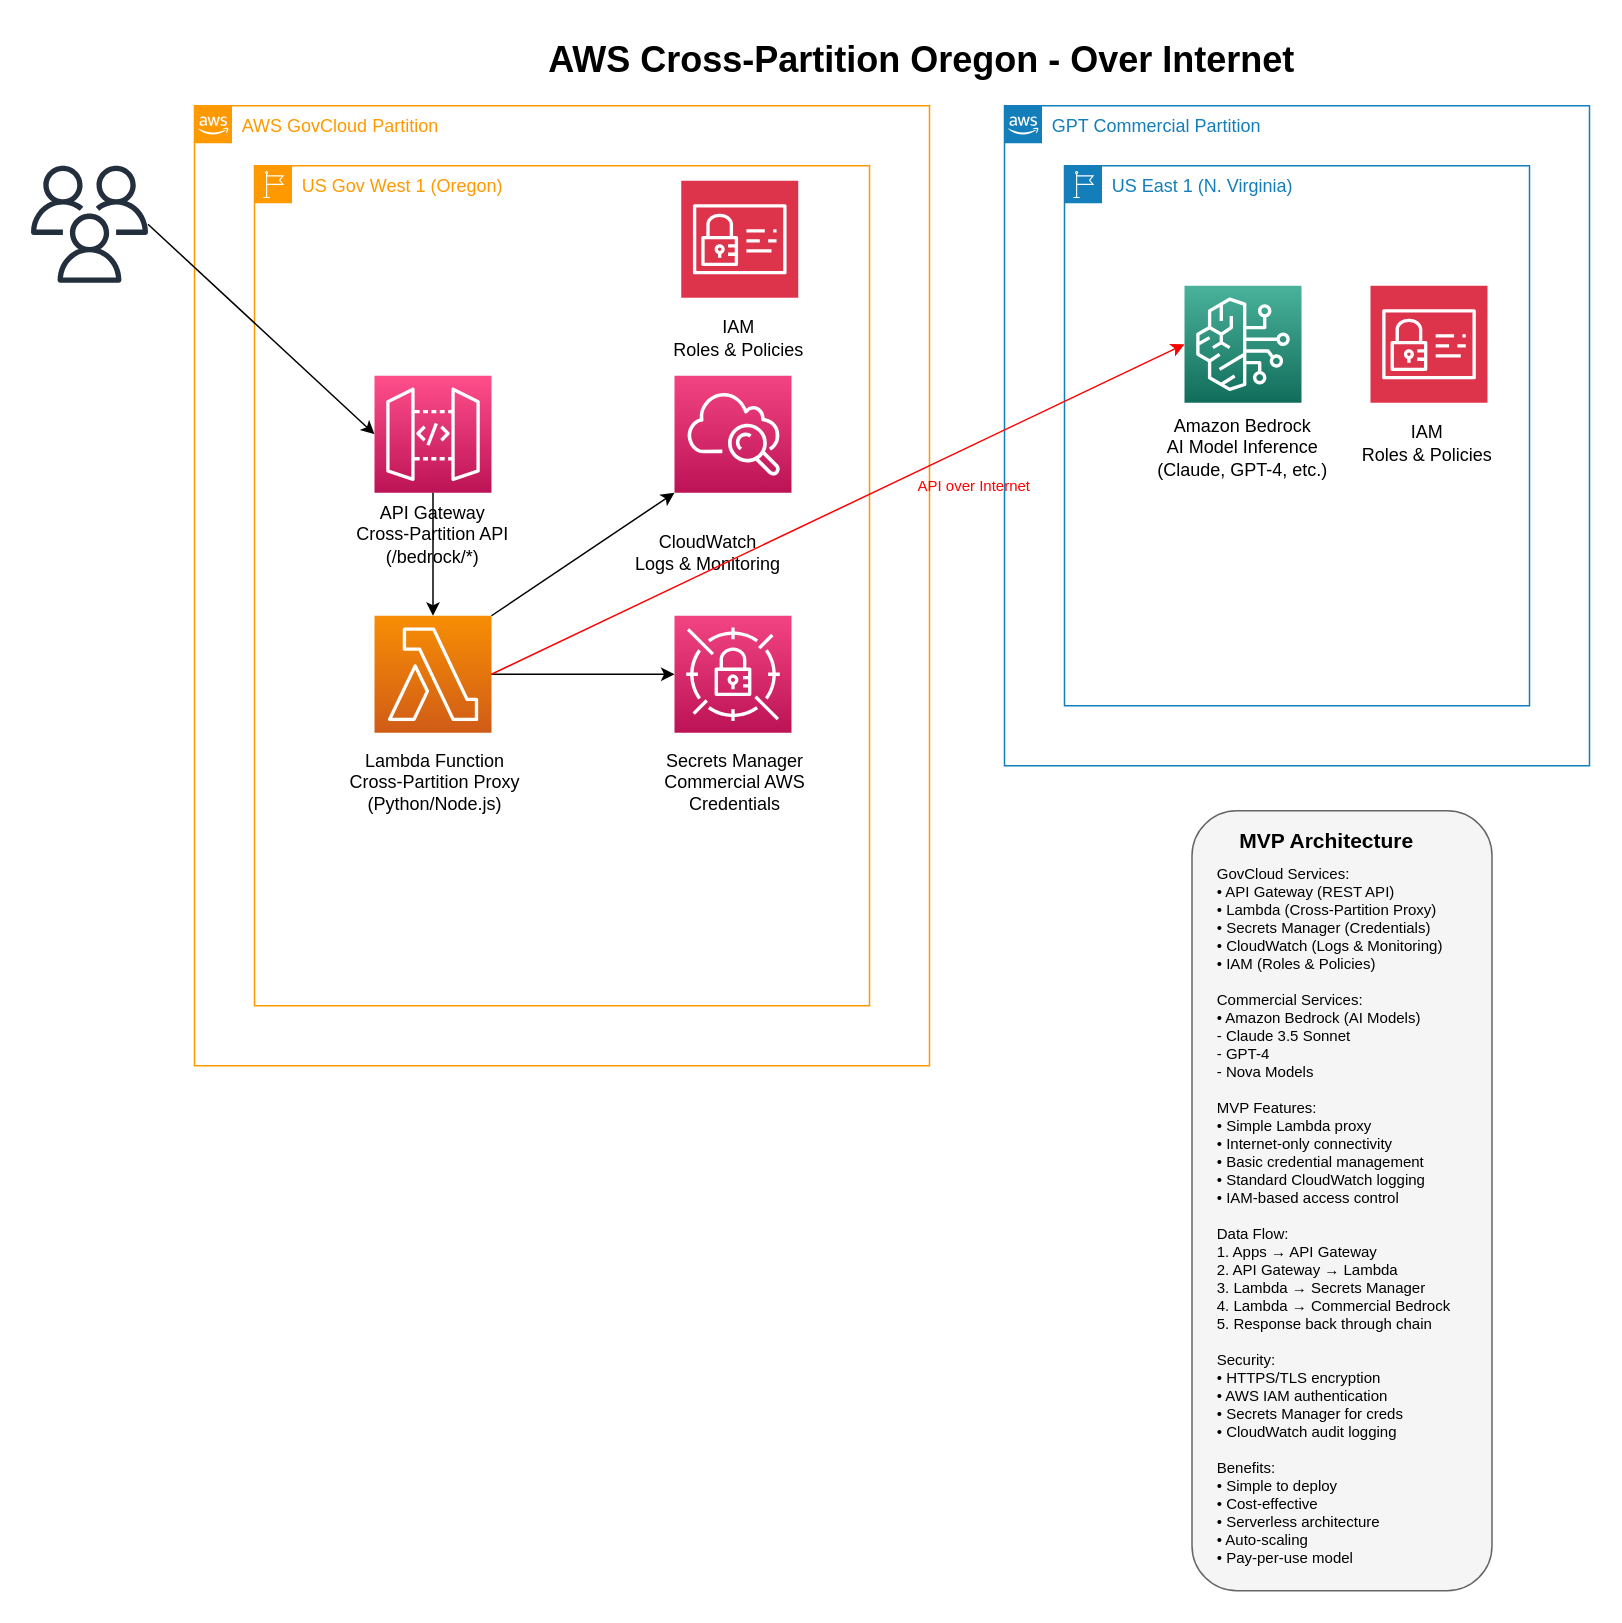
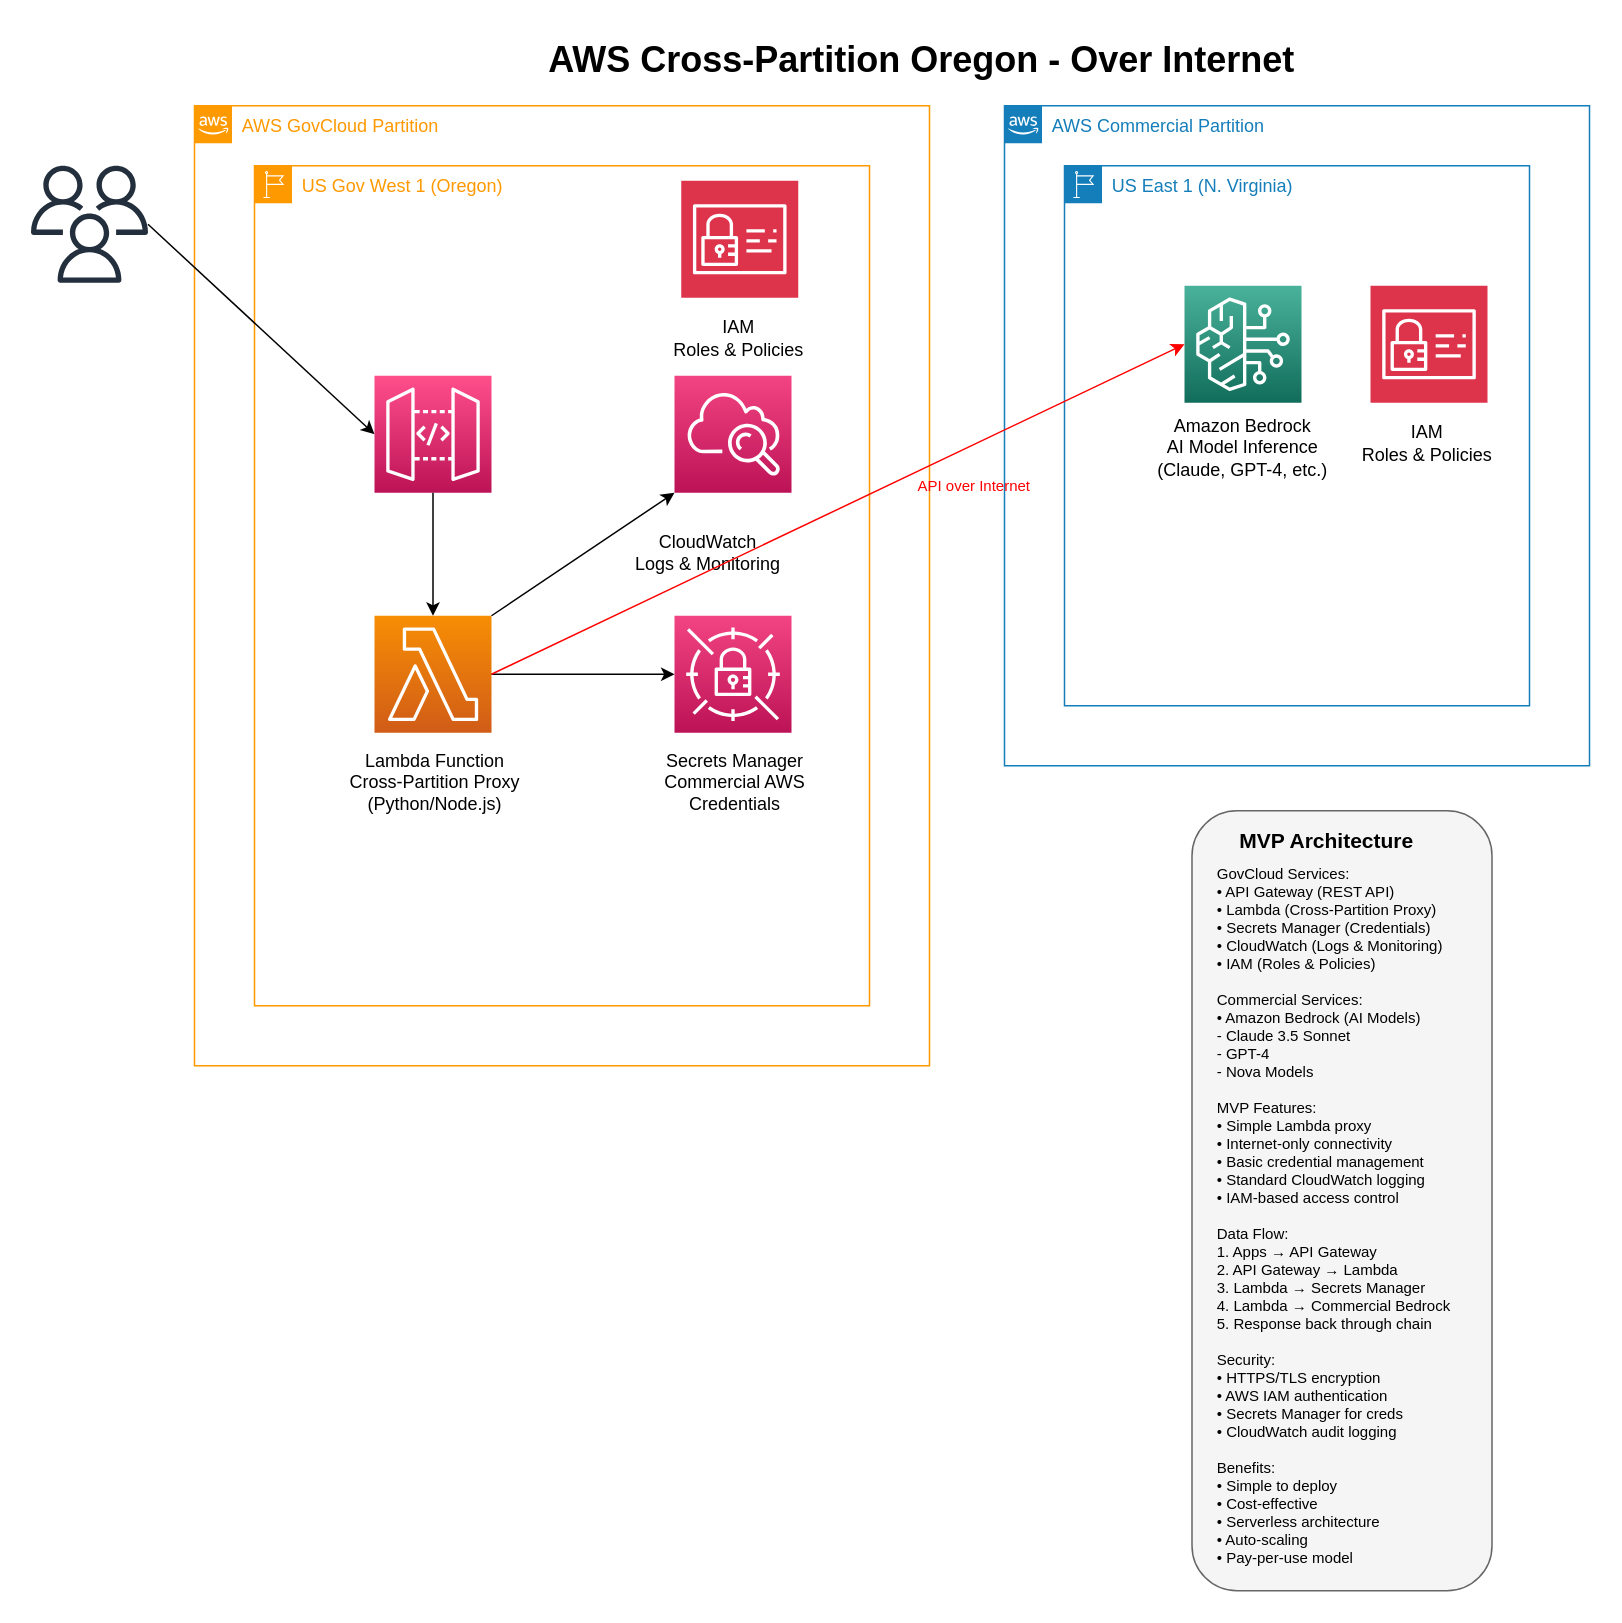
(1159, 127) -> (1159, 127)
(433, 534) -> none
